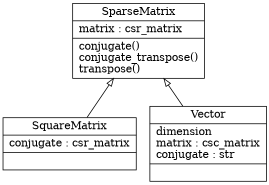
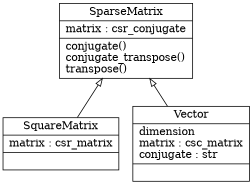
(131, 29) -> (126, 29)
(70, 143) -> (61, 143)
